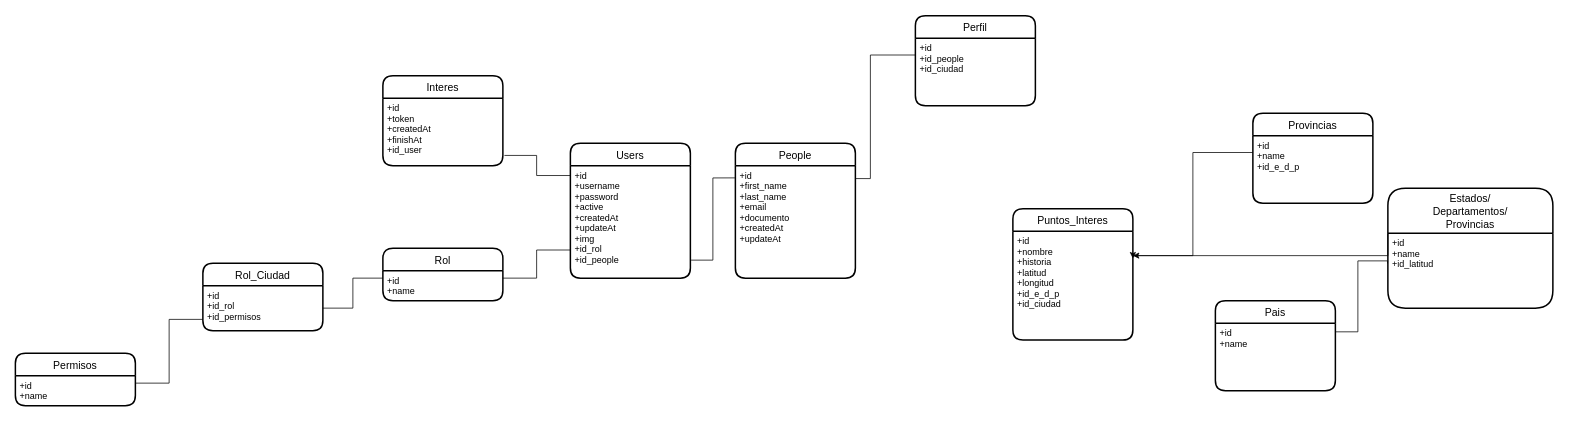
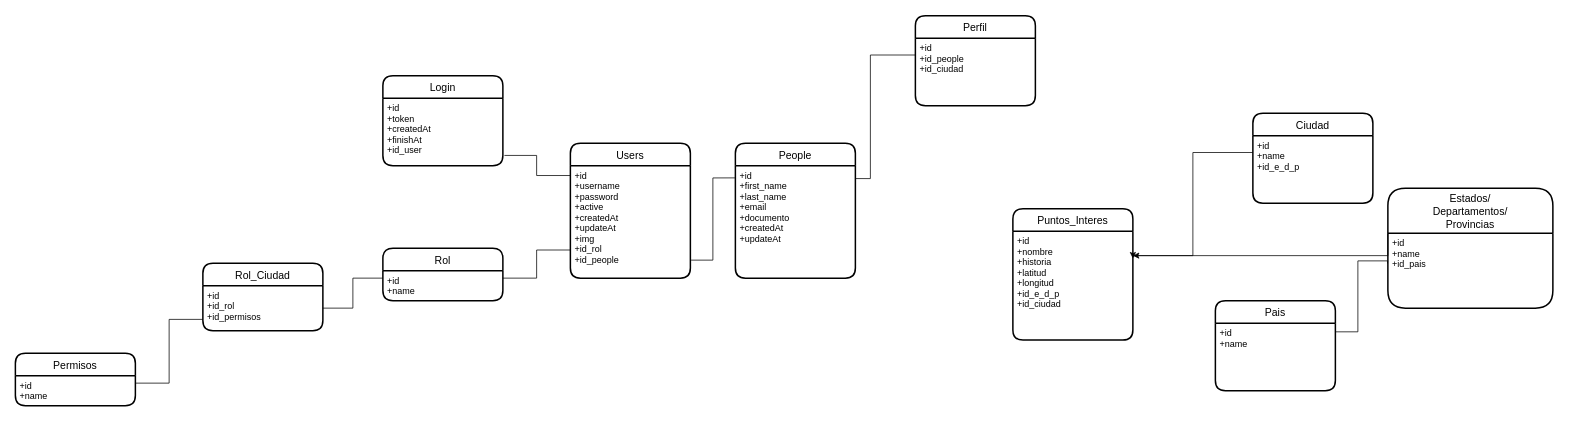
(443, 87) -> (443, 87)
(1313, 125) -> (1313, 125)
(1398, 243) -> (1398, 243)
